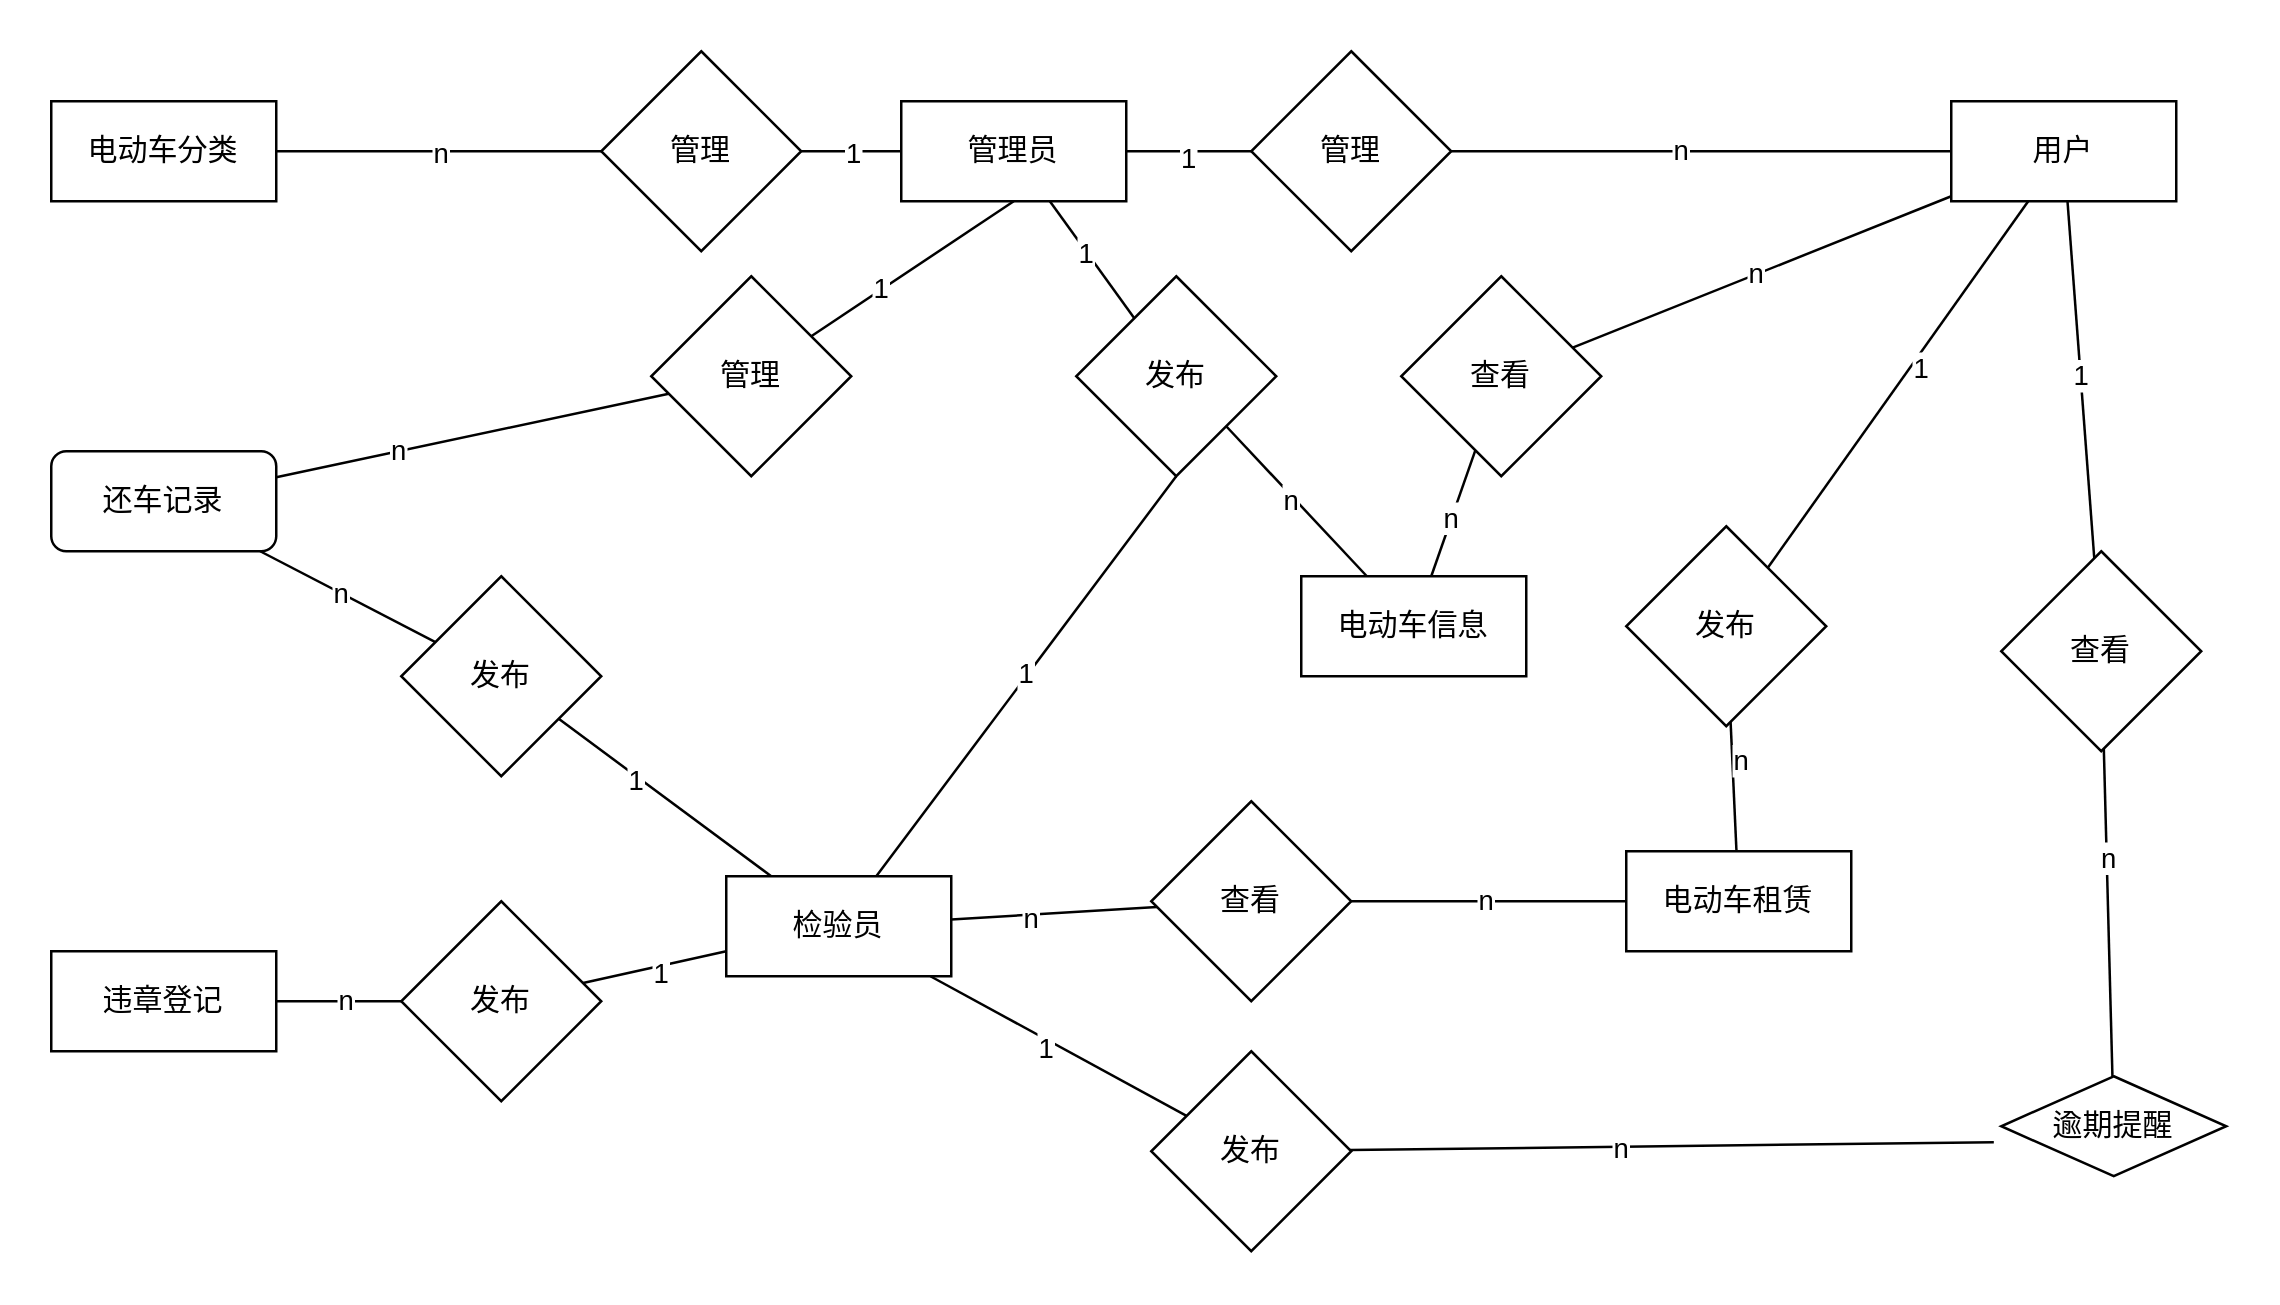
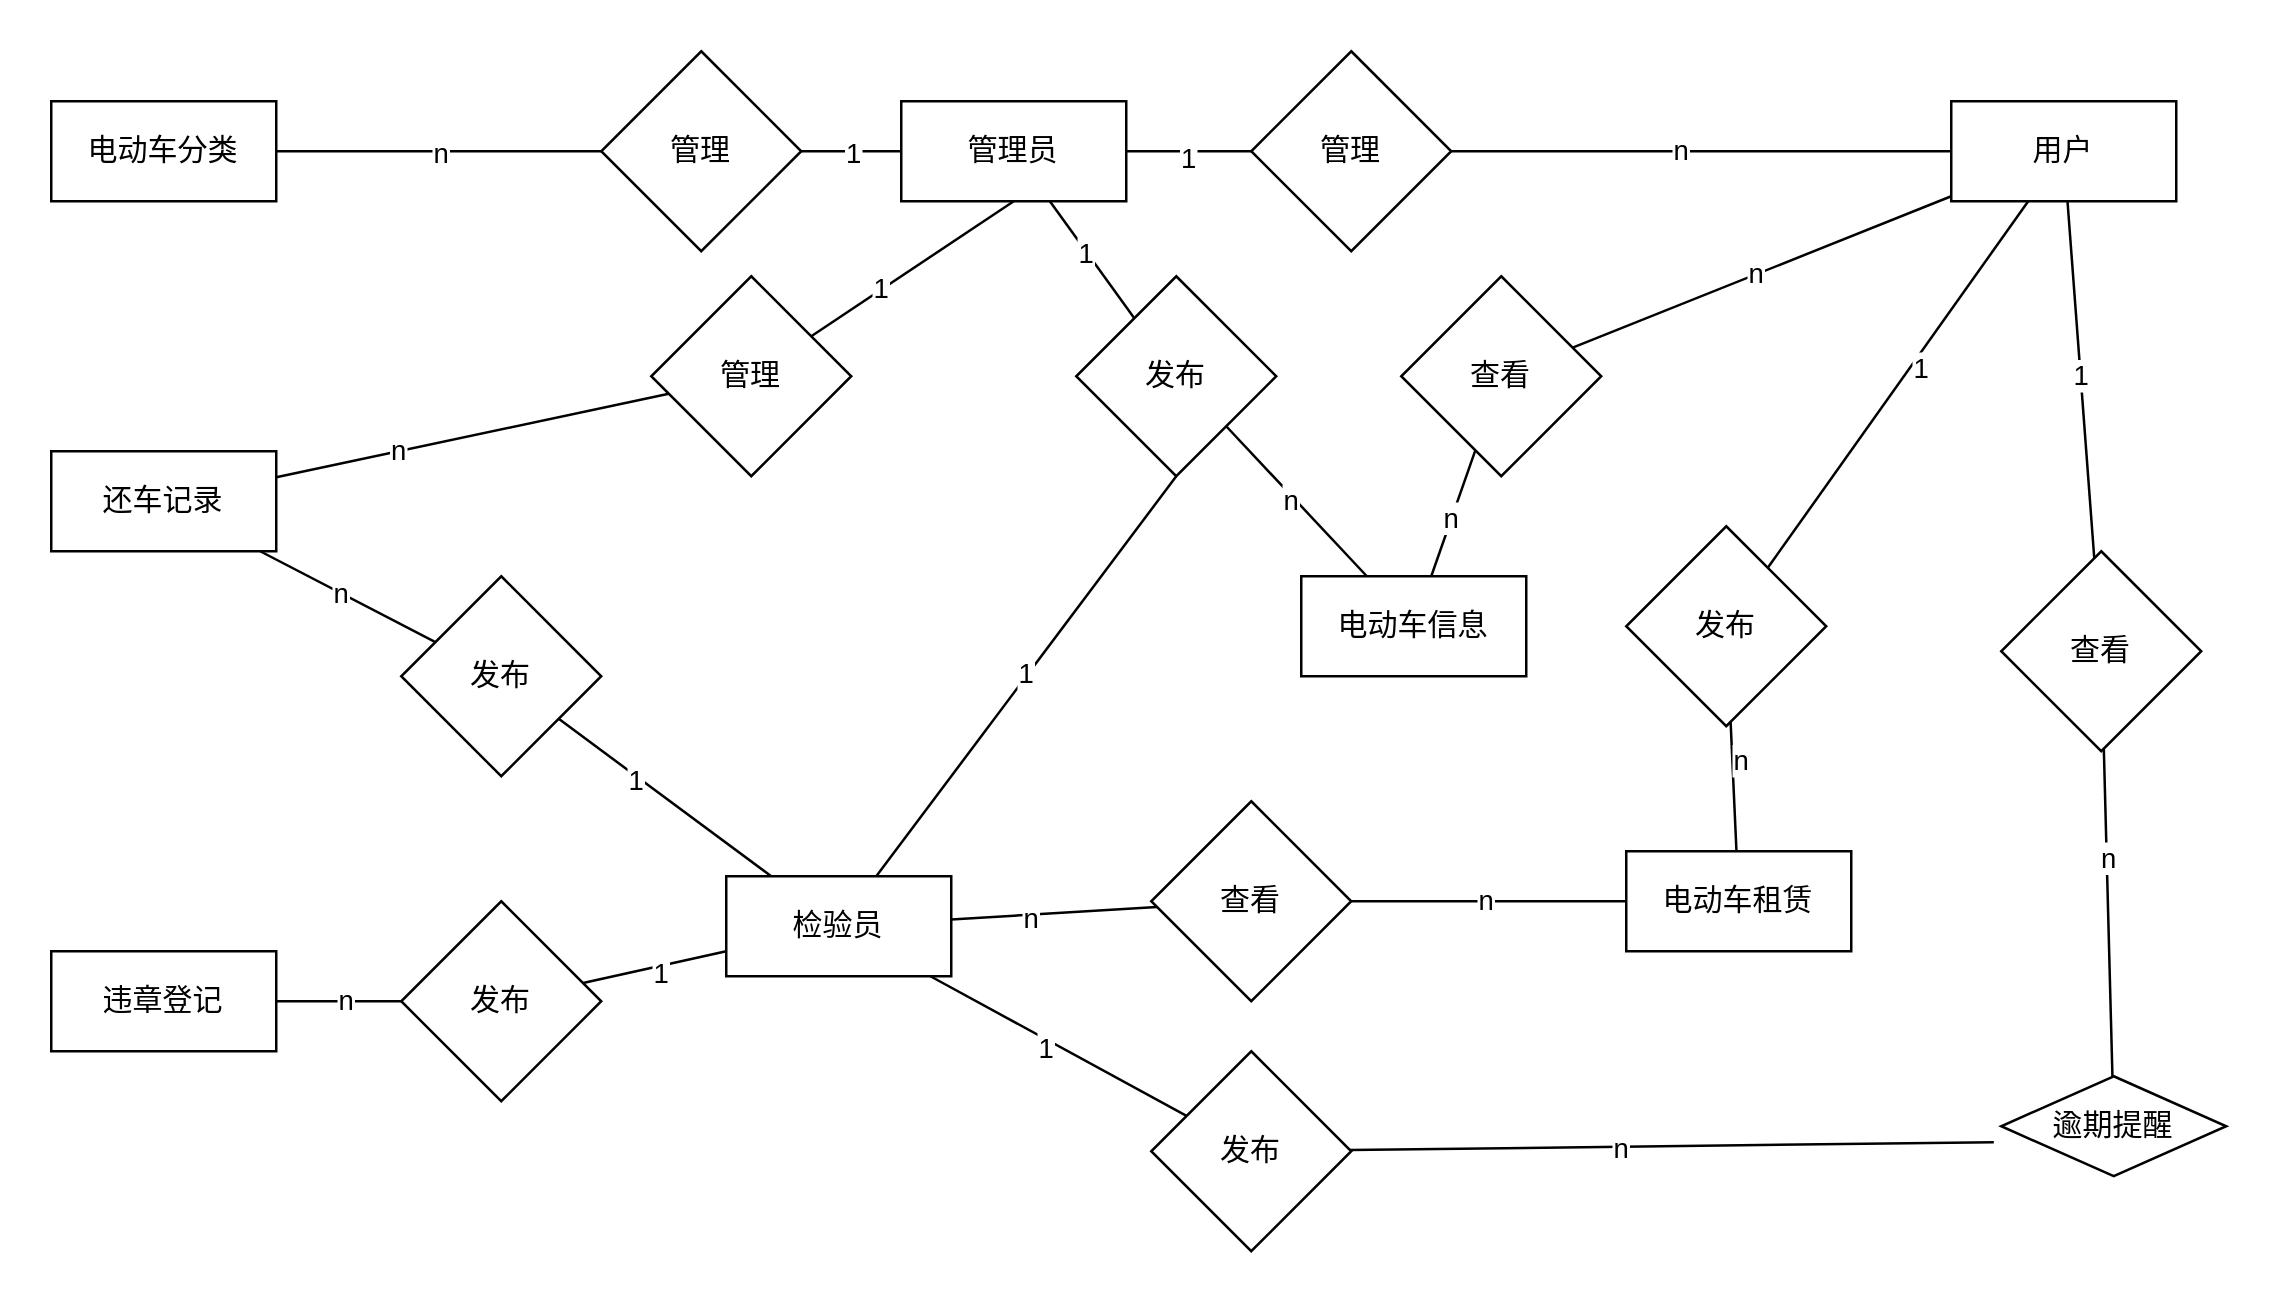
(164, 501) -> (164, 501)
